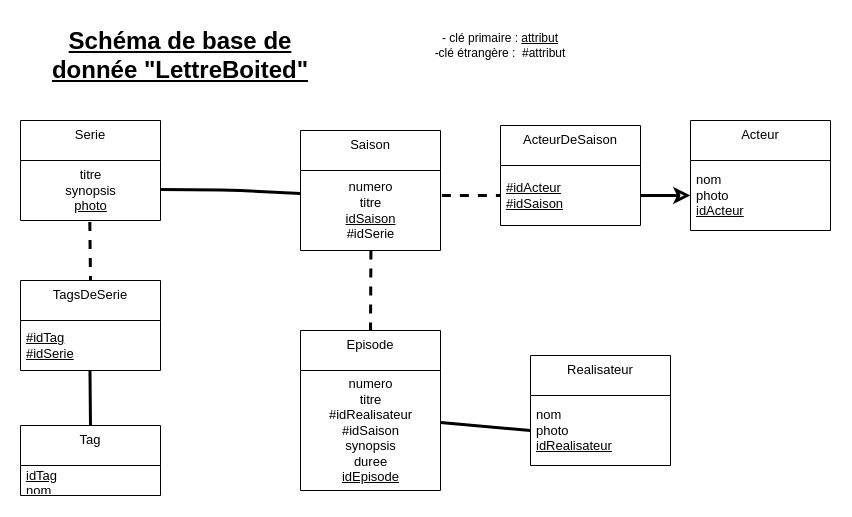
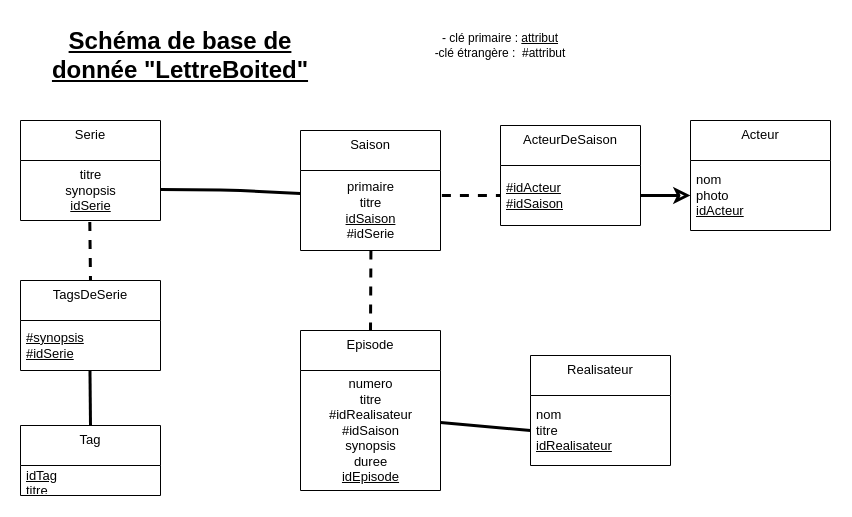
(91, 191) -> (91, 191)
(371, 211) -> (371, 211)
(52, 346) -> (58, 346)
(579, 431) -> (579, 431)
(43, 481) -> (43, 481)
